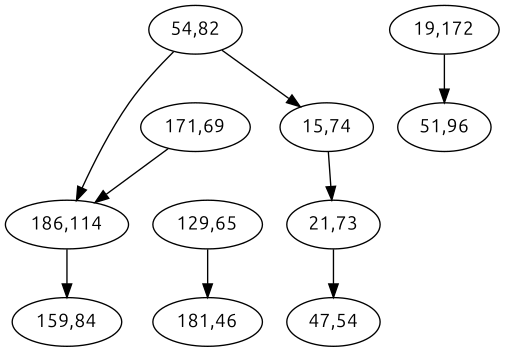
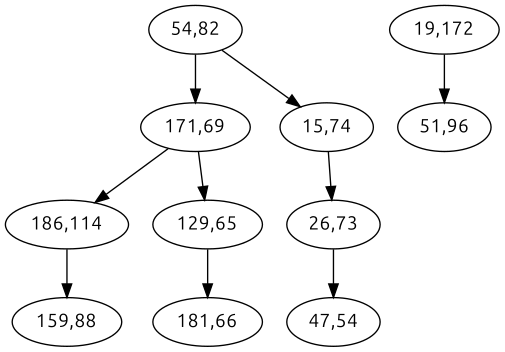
(121, 115) -> (195, 72)
none -> (201, 169)
(333, 225) -> (333, 225)
(67, 322) -> (67, 322)
(208, 322) -> (208, 322)
